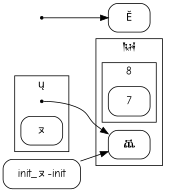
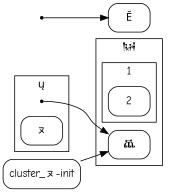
(129, 72) -> (129, 72)
(129, 101) -> (129, 101)
(42, 174) -> (42, 174)
